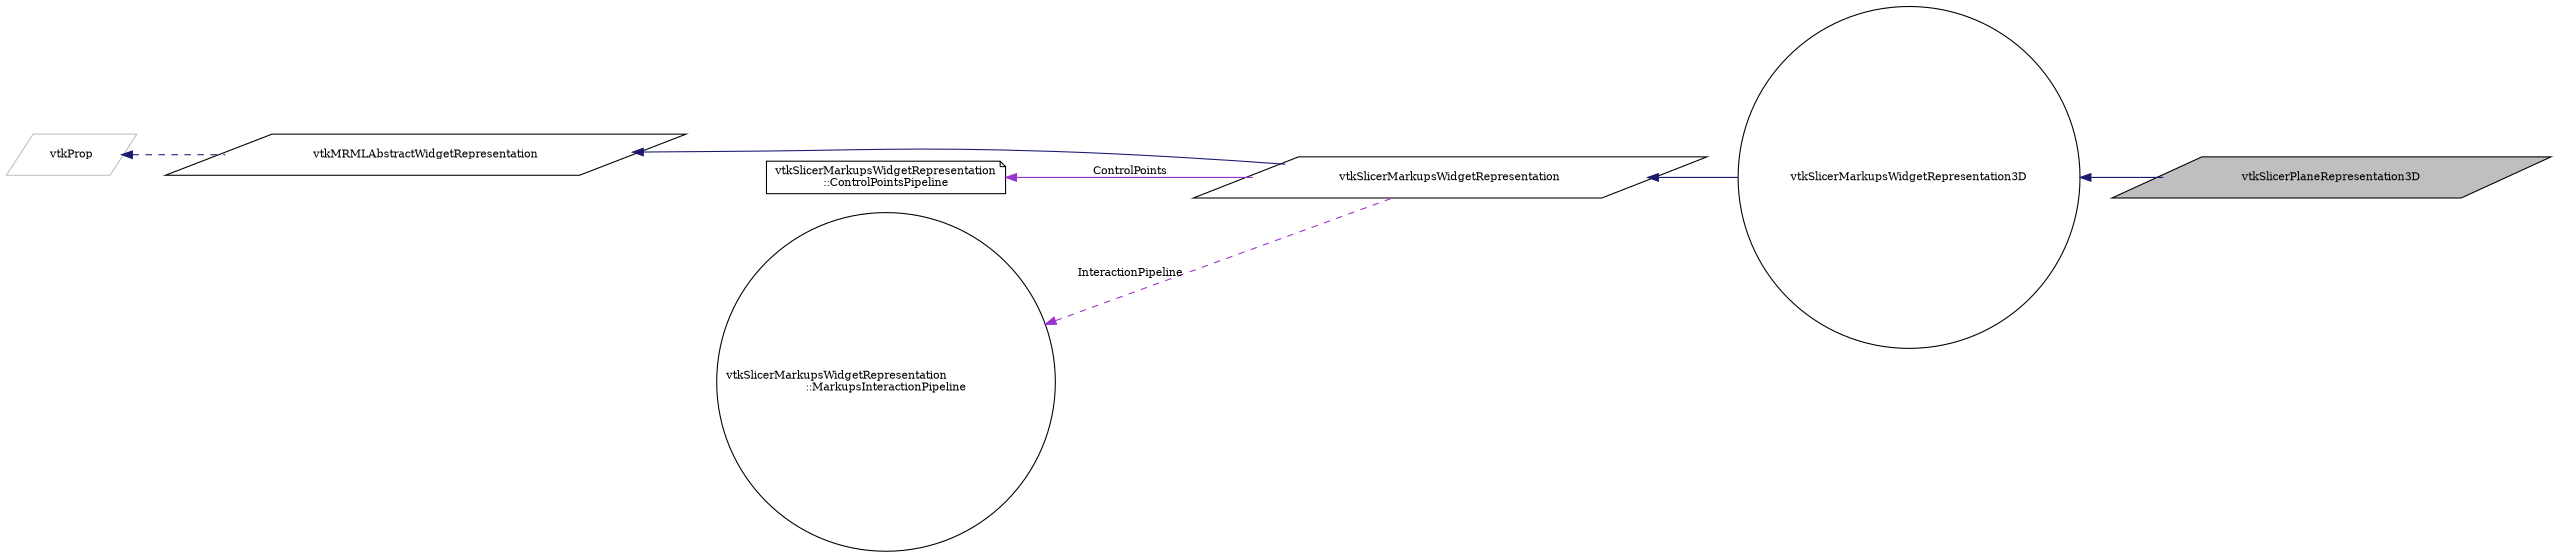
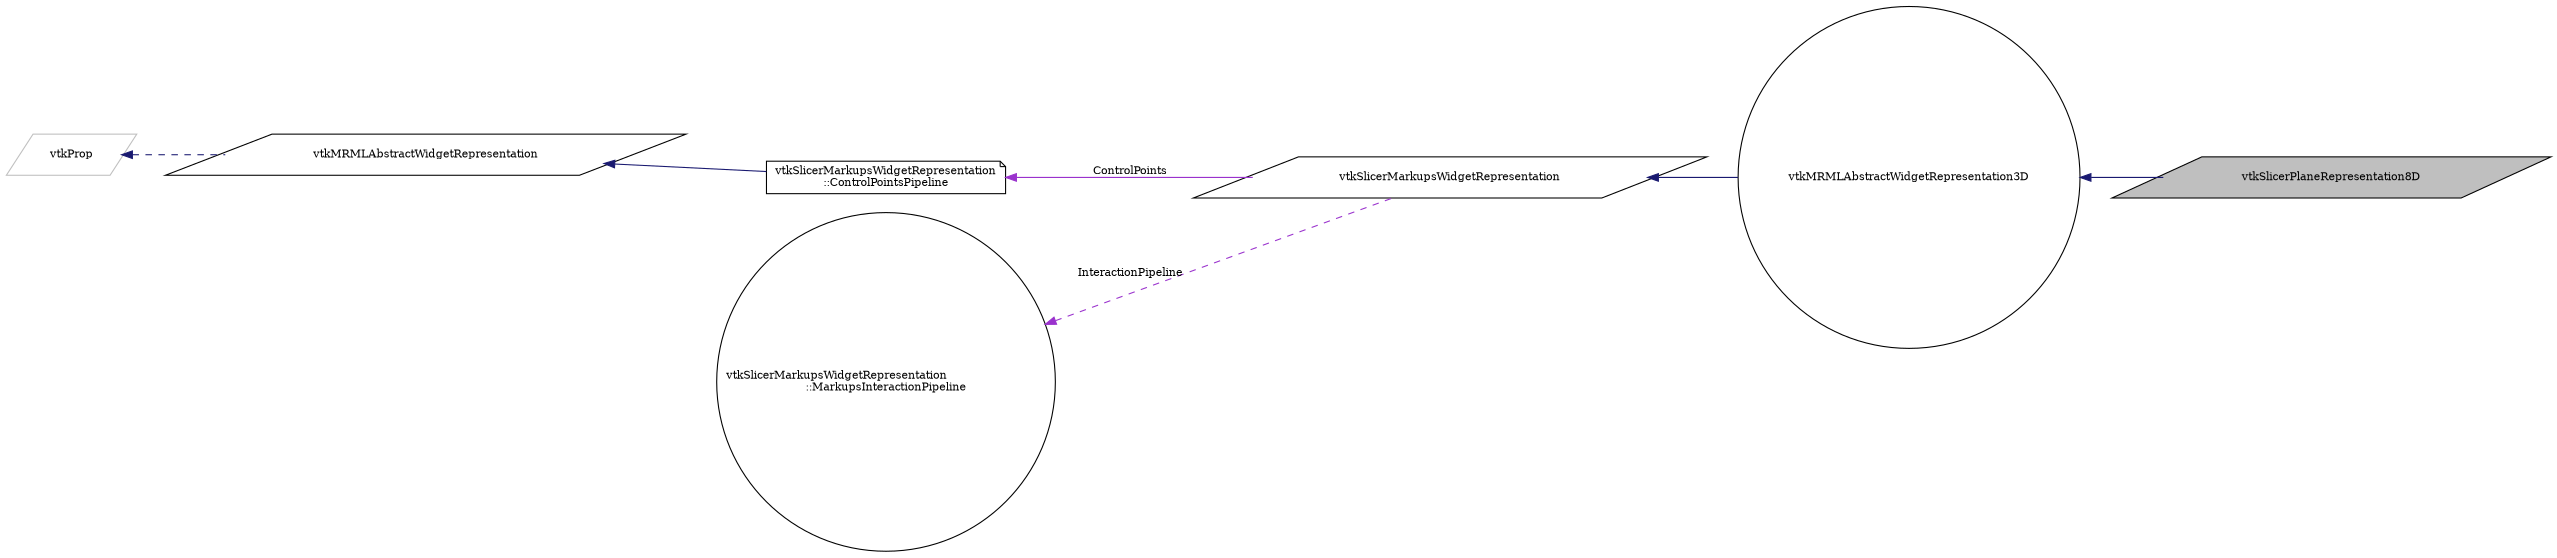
(965, 149) -> (691, 168)
(1909, 177) -> (1909, 177)
(2331, 177) -> (2331, 177)
